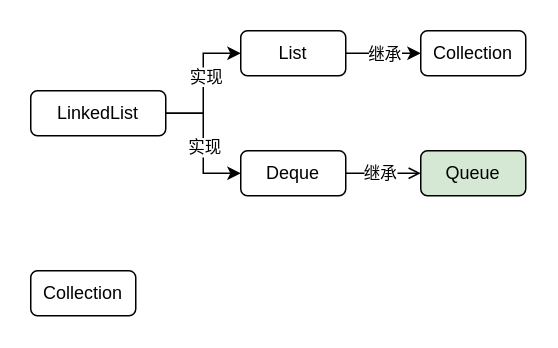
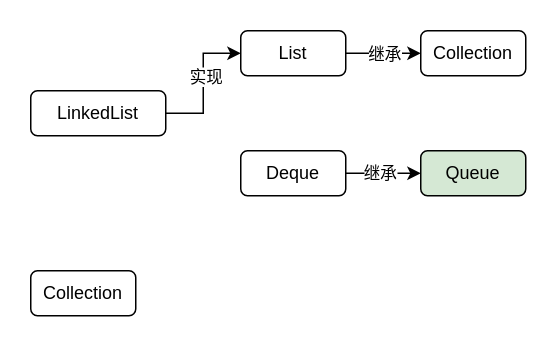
(203, 158) -> none
(411, 173) -> (409, 173)
